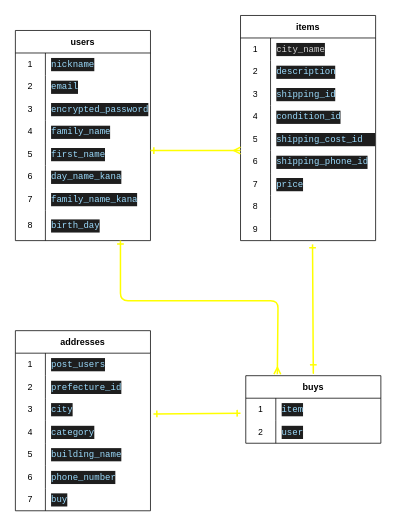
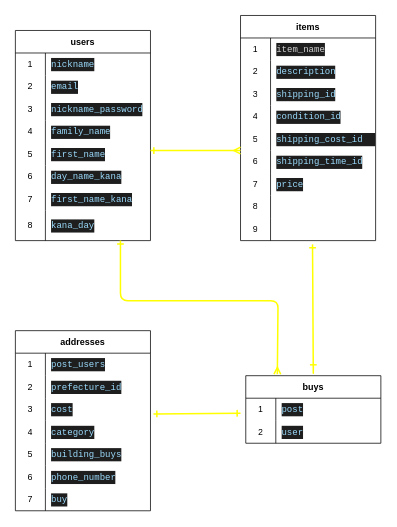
(298, 49) -> (298, 49)
(97, 109) -> (93, 109)
(316, 162) -> (312, 162)
(89, 199) -> (88, 199)
(73, 225) -> (72, 225)
(60, 409) -> (61, 409)
(291, 409) -> (292, 409)
(81, 454) -> (81, 454)
